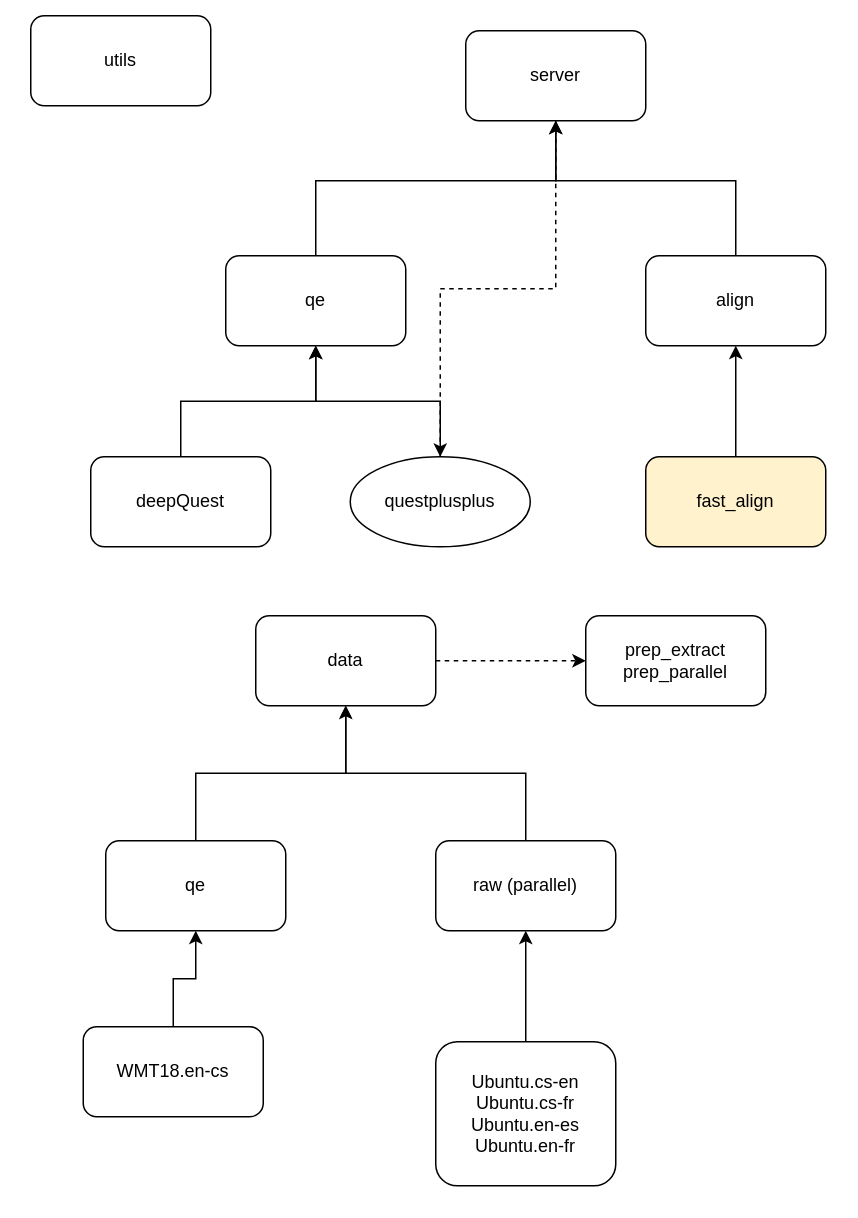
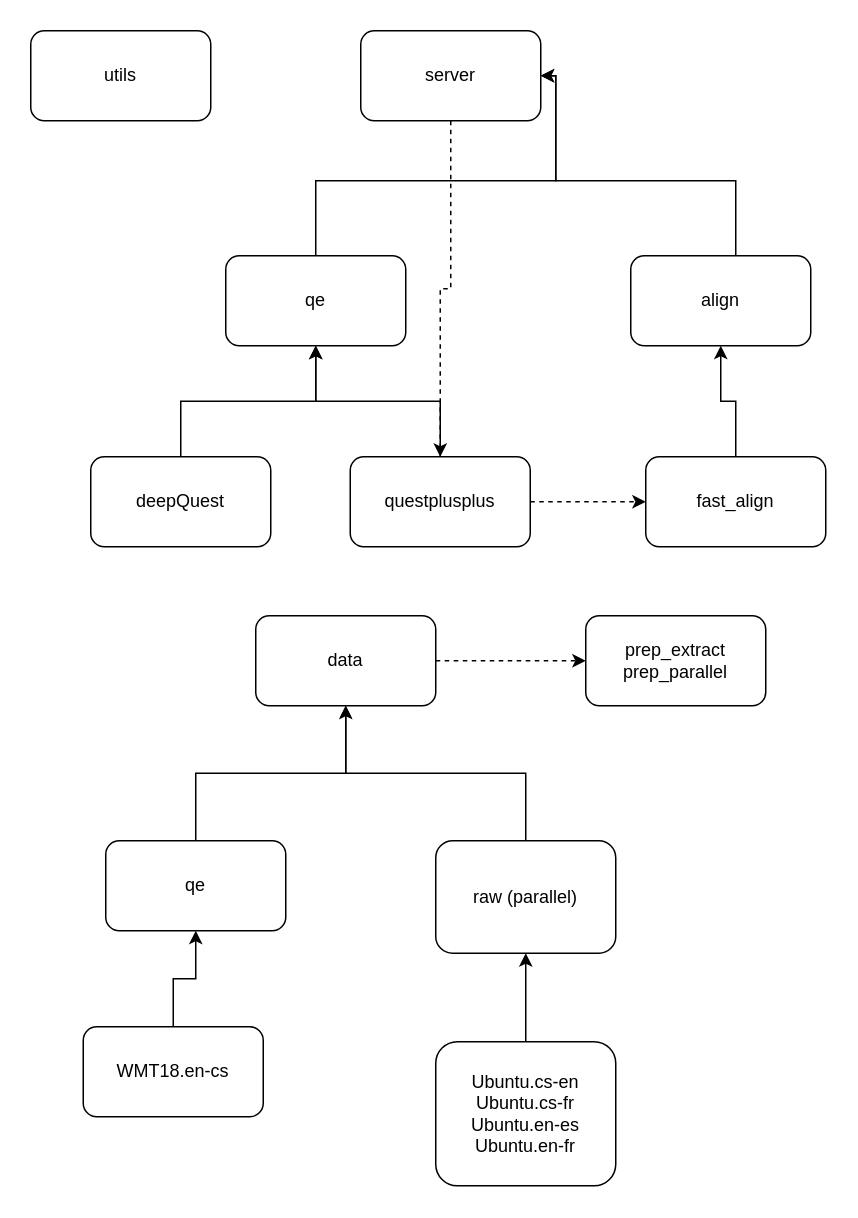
(121, 61) -> (121, 76)
(556, 76) -> (451, 76)
(736, 301) -> (721, 301)
(440, 502) -> (440, 502)
none -> (583, 502)
(736, 502) -> (736, 502)
(526, 886) -> (526, 897)
